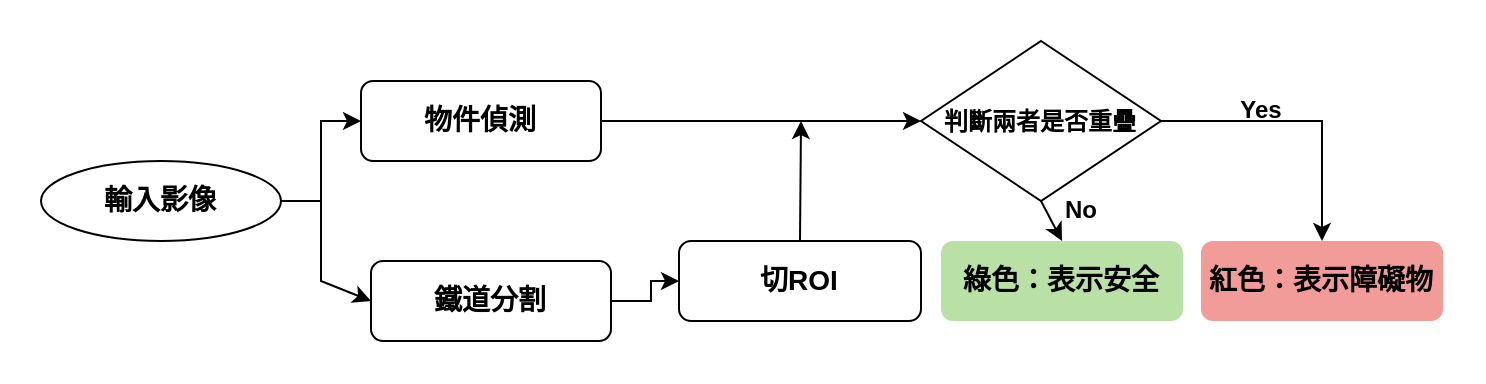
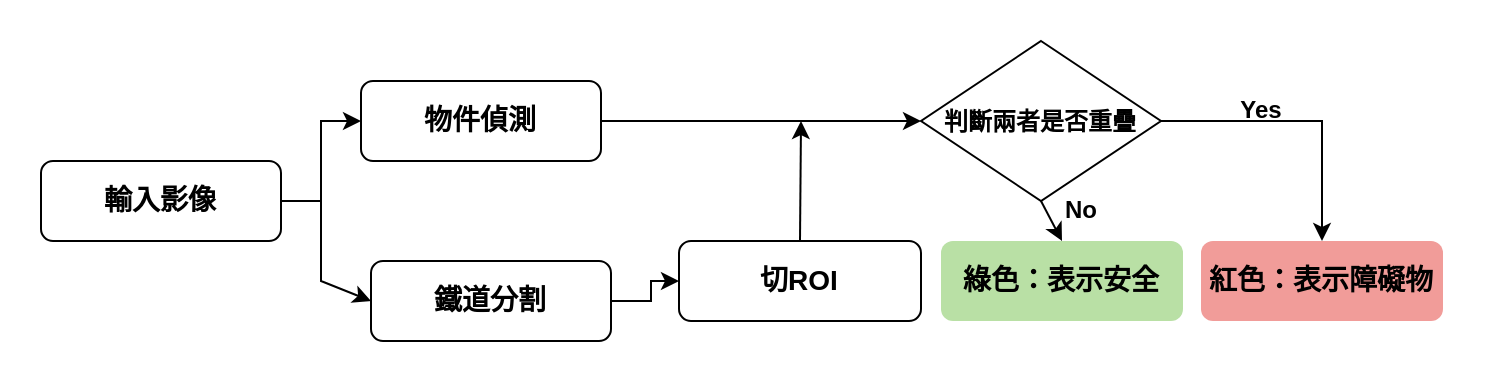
(161, 201) -> (161, 201)
